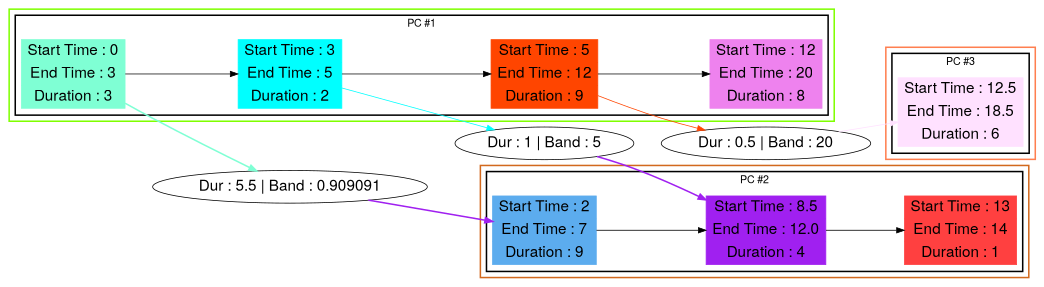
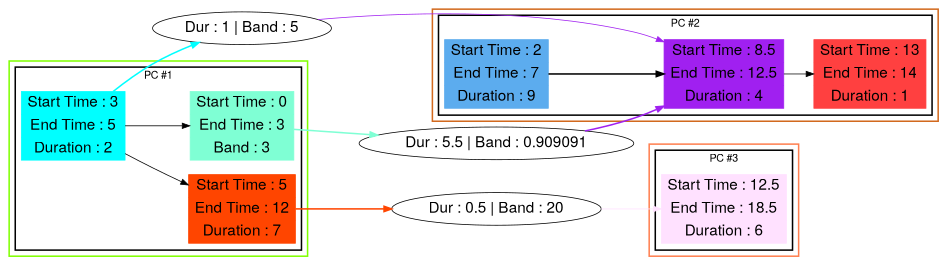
(178, 74) -> (154, 126)
(766, 74) -> none
(73, 96) -> (242, 148)
(544, 96) -> (242, 231)
(415, 108) -> (139, 73)
(637, 110) -> (340, 209)
(654, 176) -> (420, 14)
(427, 210) -> (607, 126)
(647, 230) -> (602, 74)
(766, 230) -> (724, 73)
